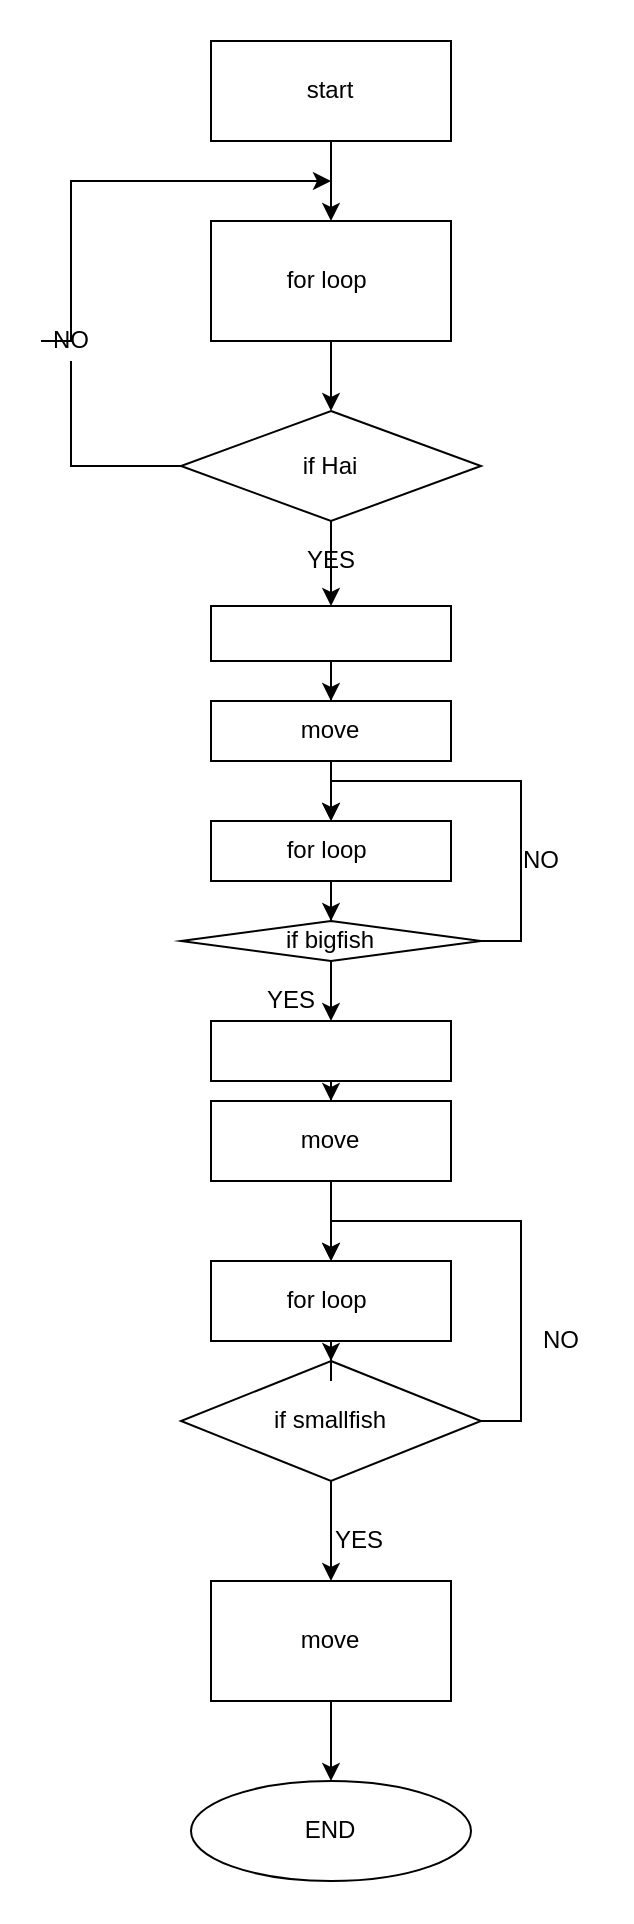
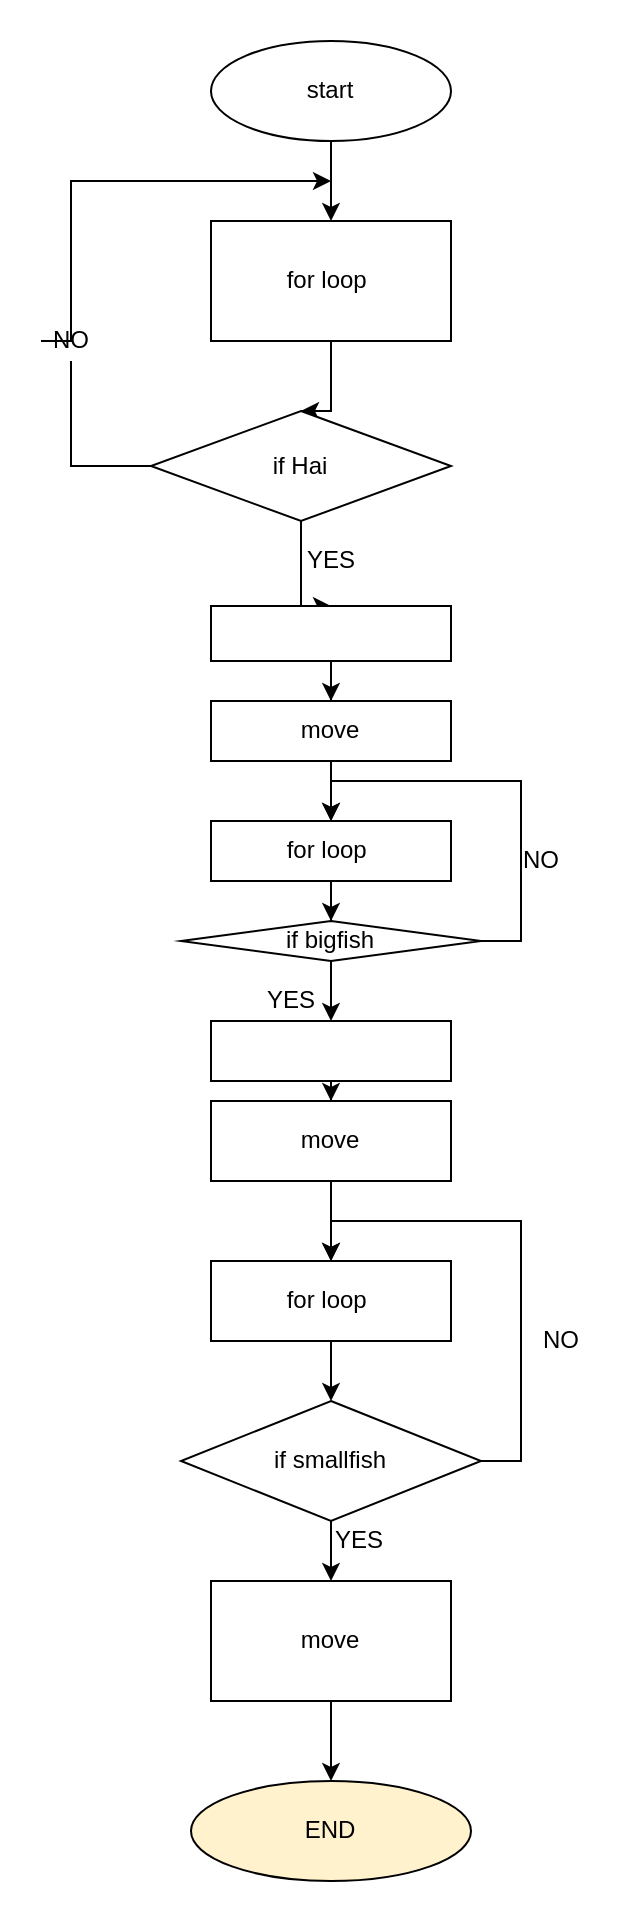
(331, 91) -> (331, 91)
(331, 466) -> (301, 466)
(331, 1421) -> (331, 1461)
(331, 1831) -> (331, 1831)
